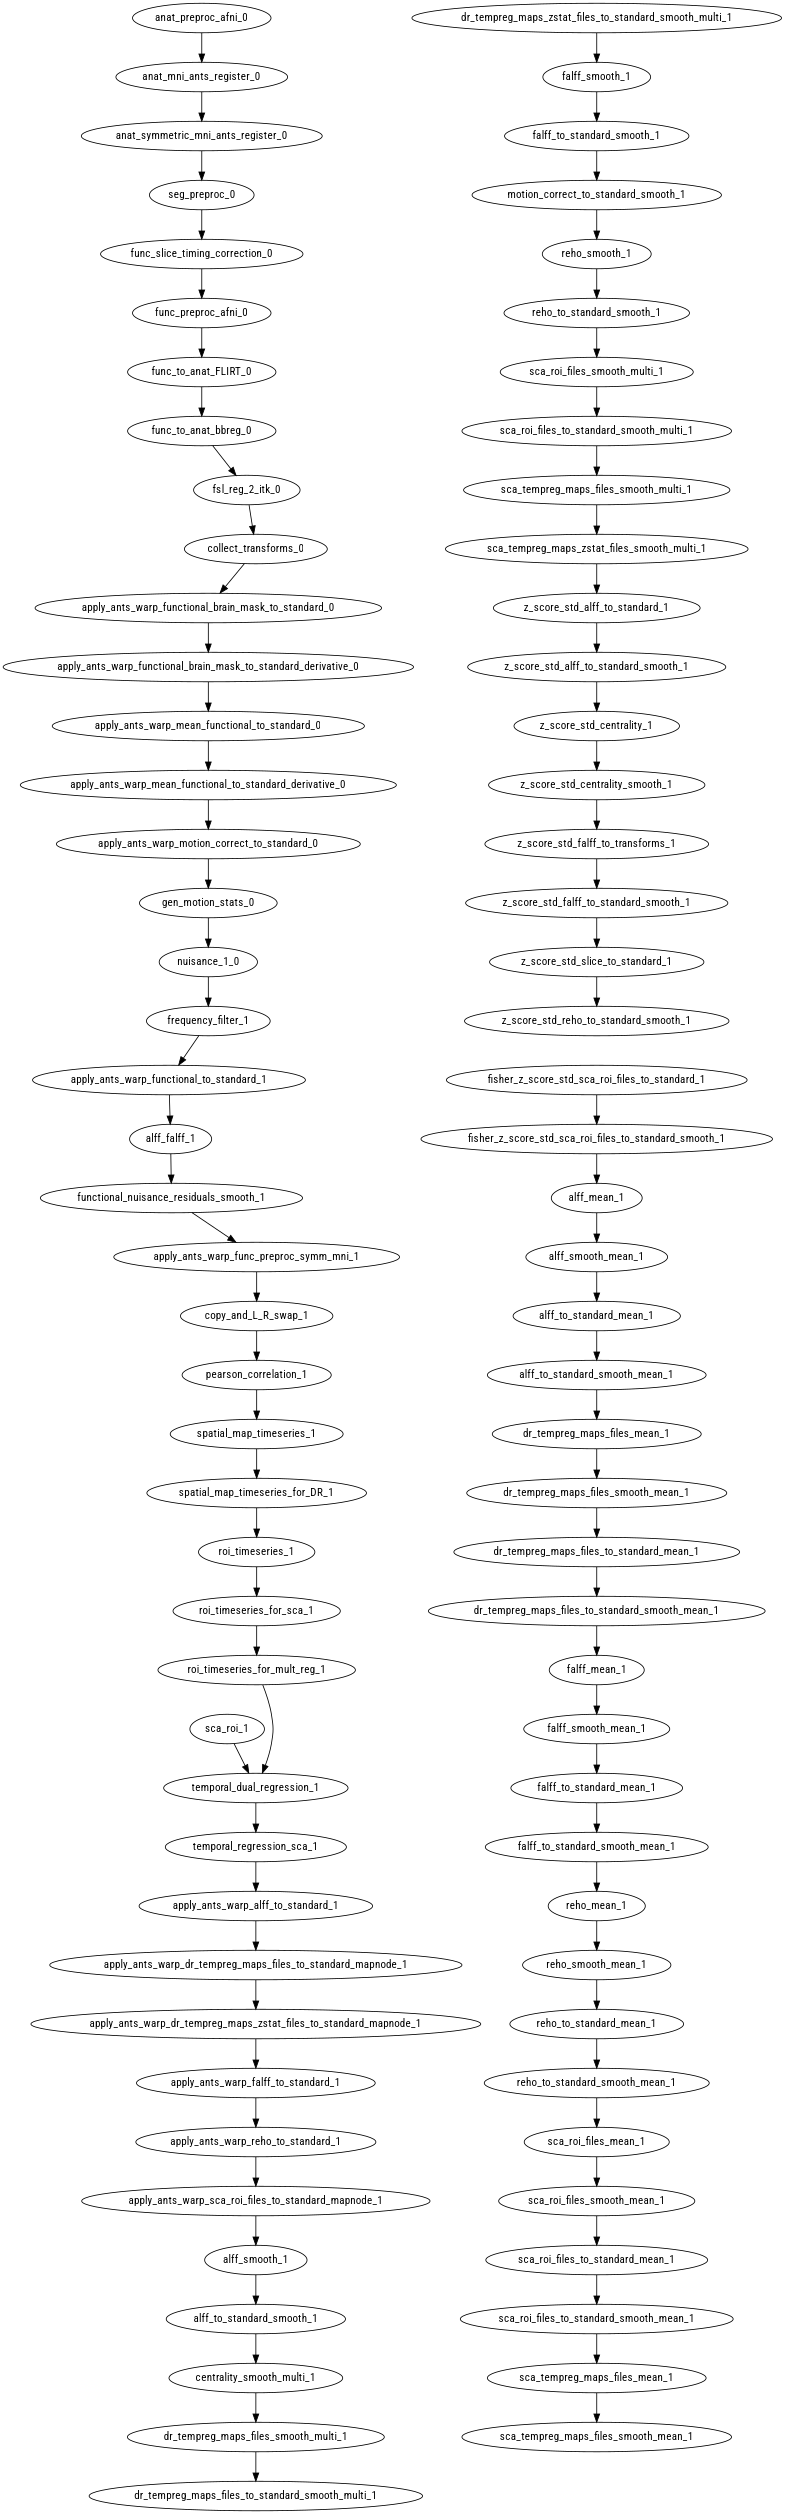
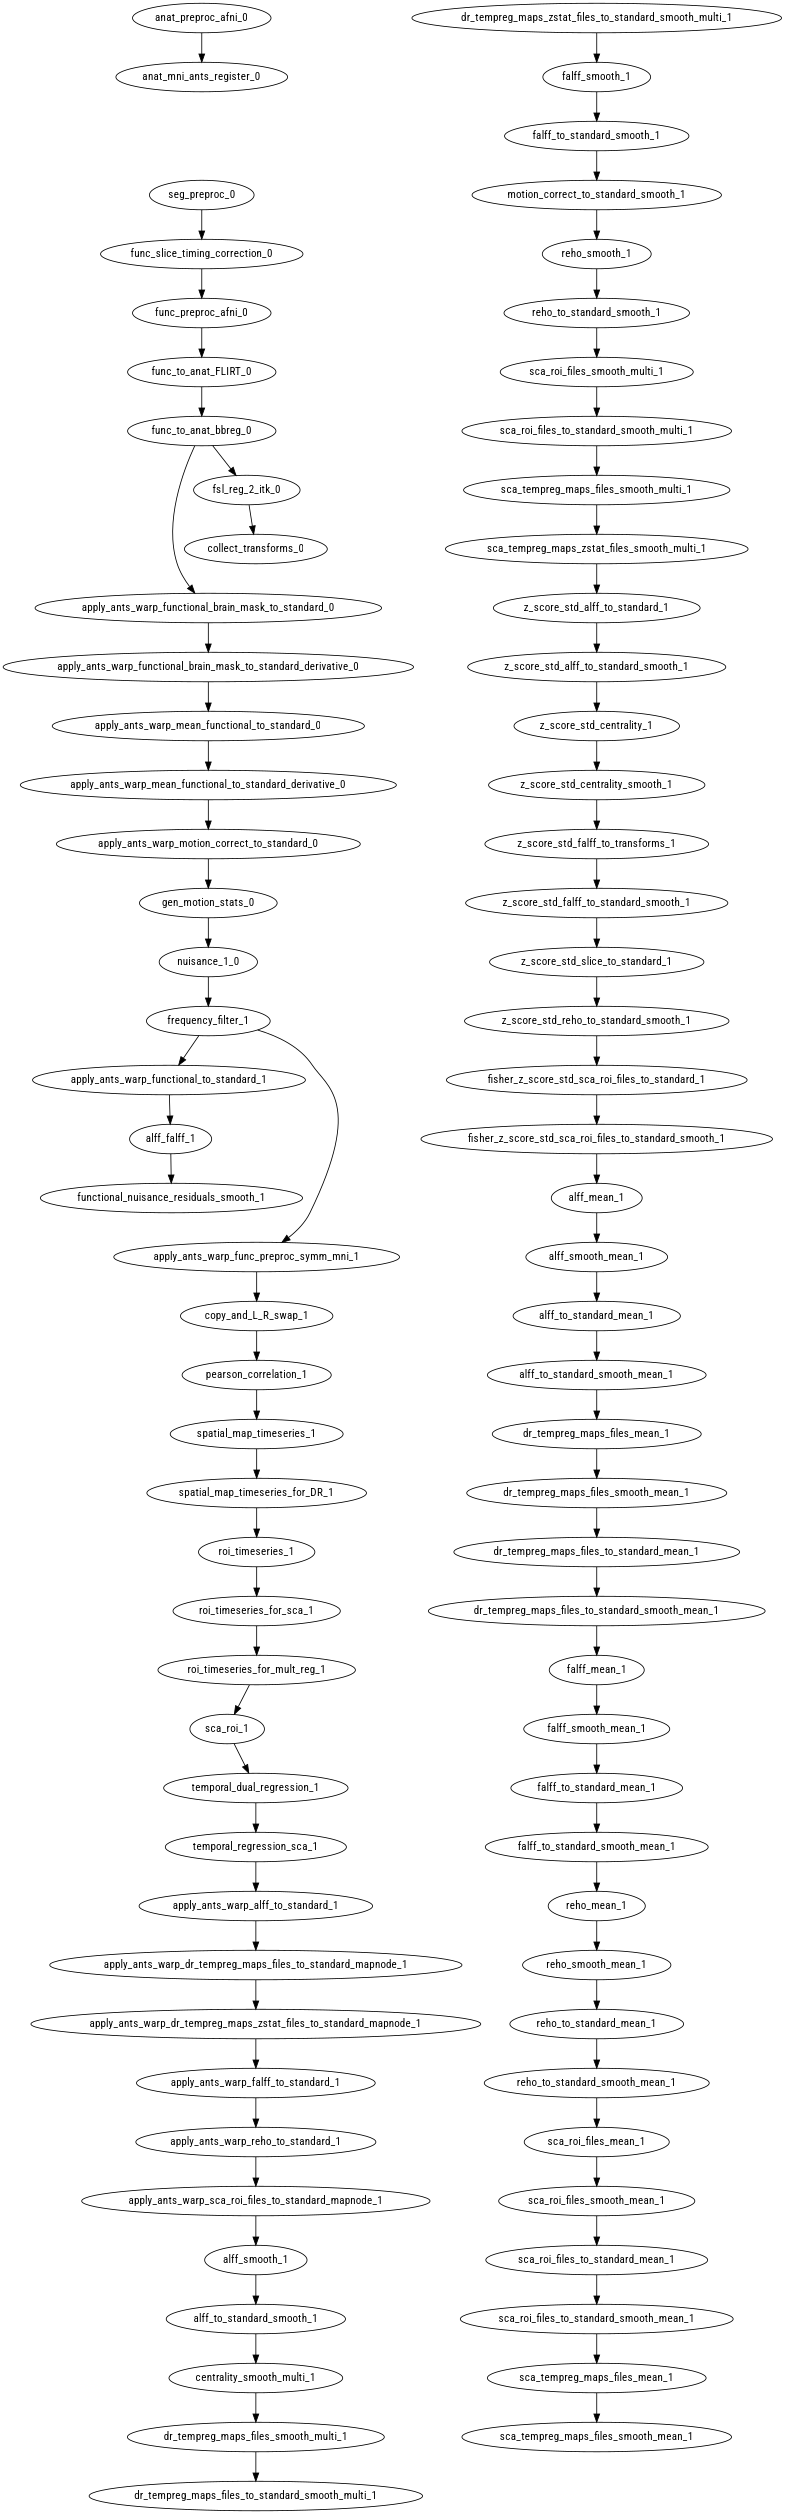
(202, 136) -> none
(235, 575) -> (174, 516)
none -> (597, 1047)
(211, 1225) -> (338, 1121)
(273, 1725) -> (244, 1696)
